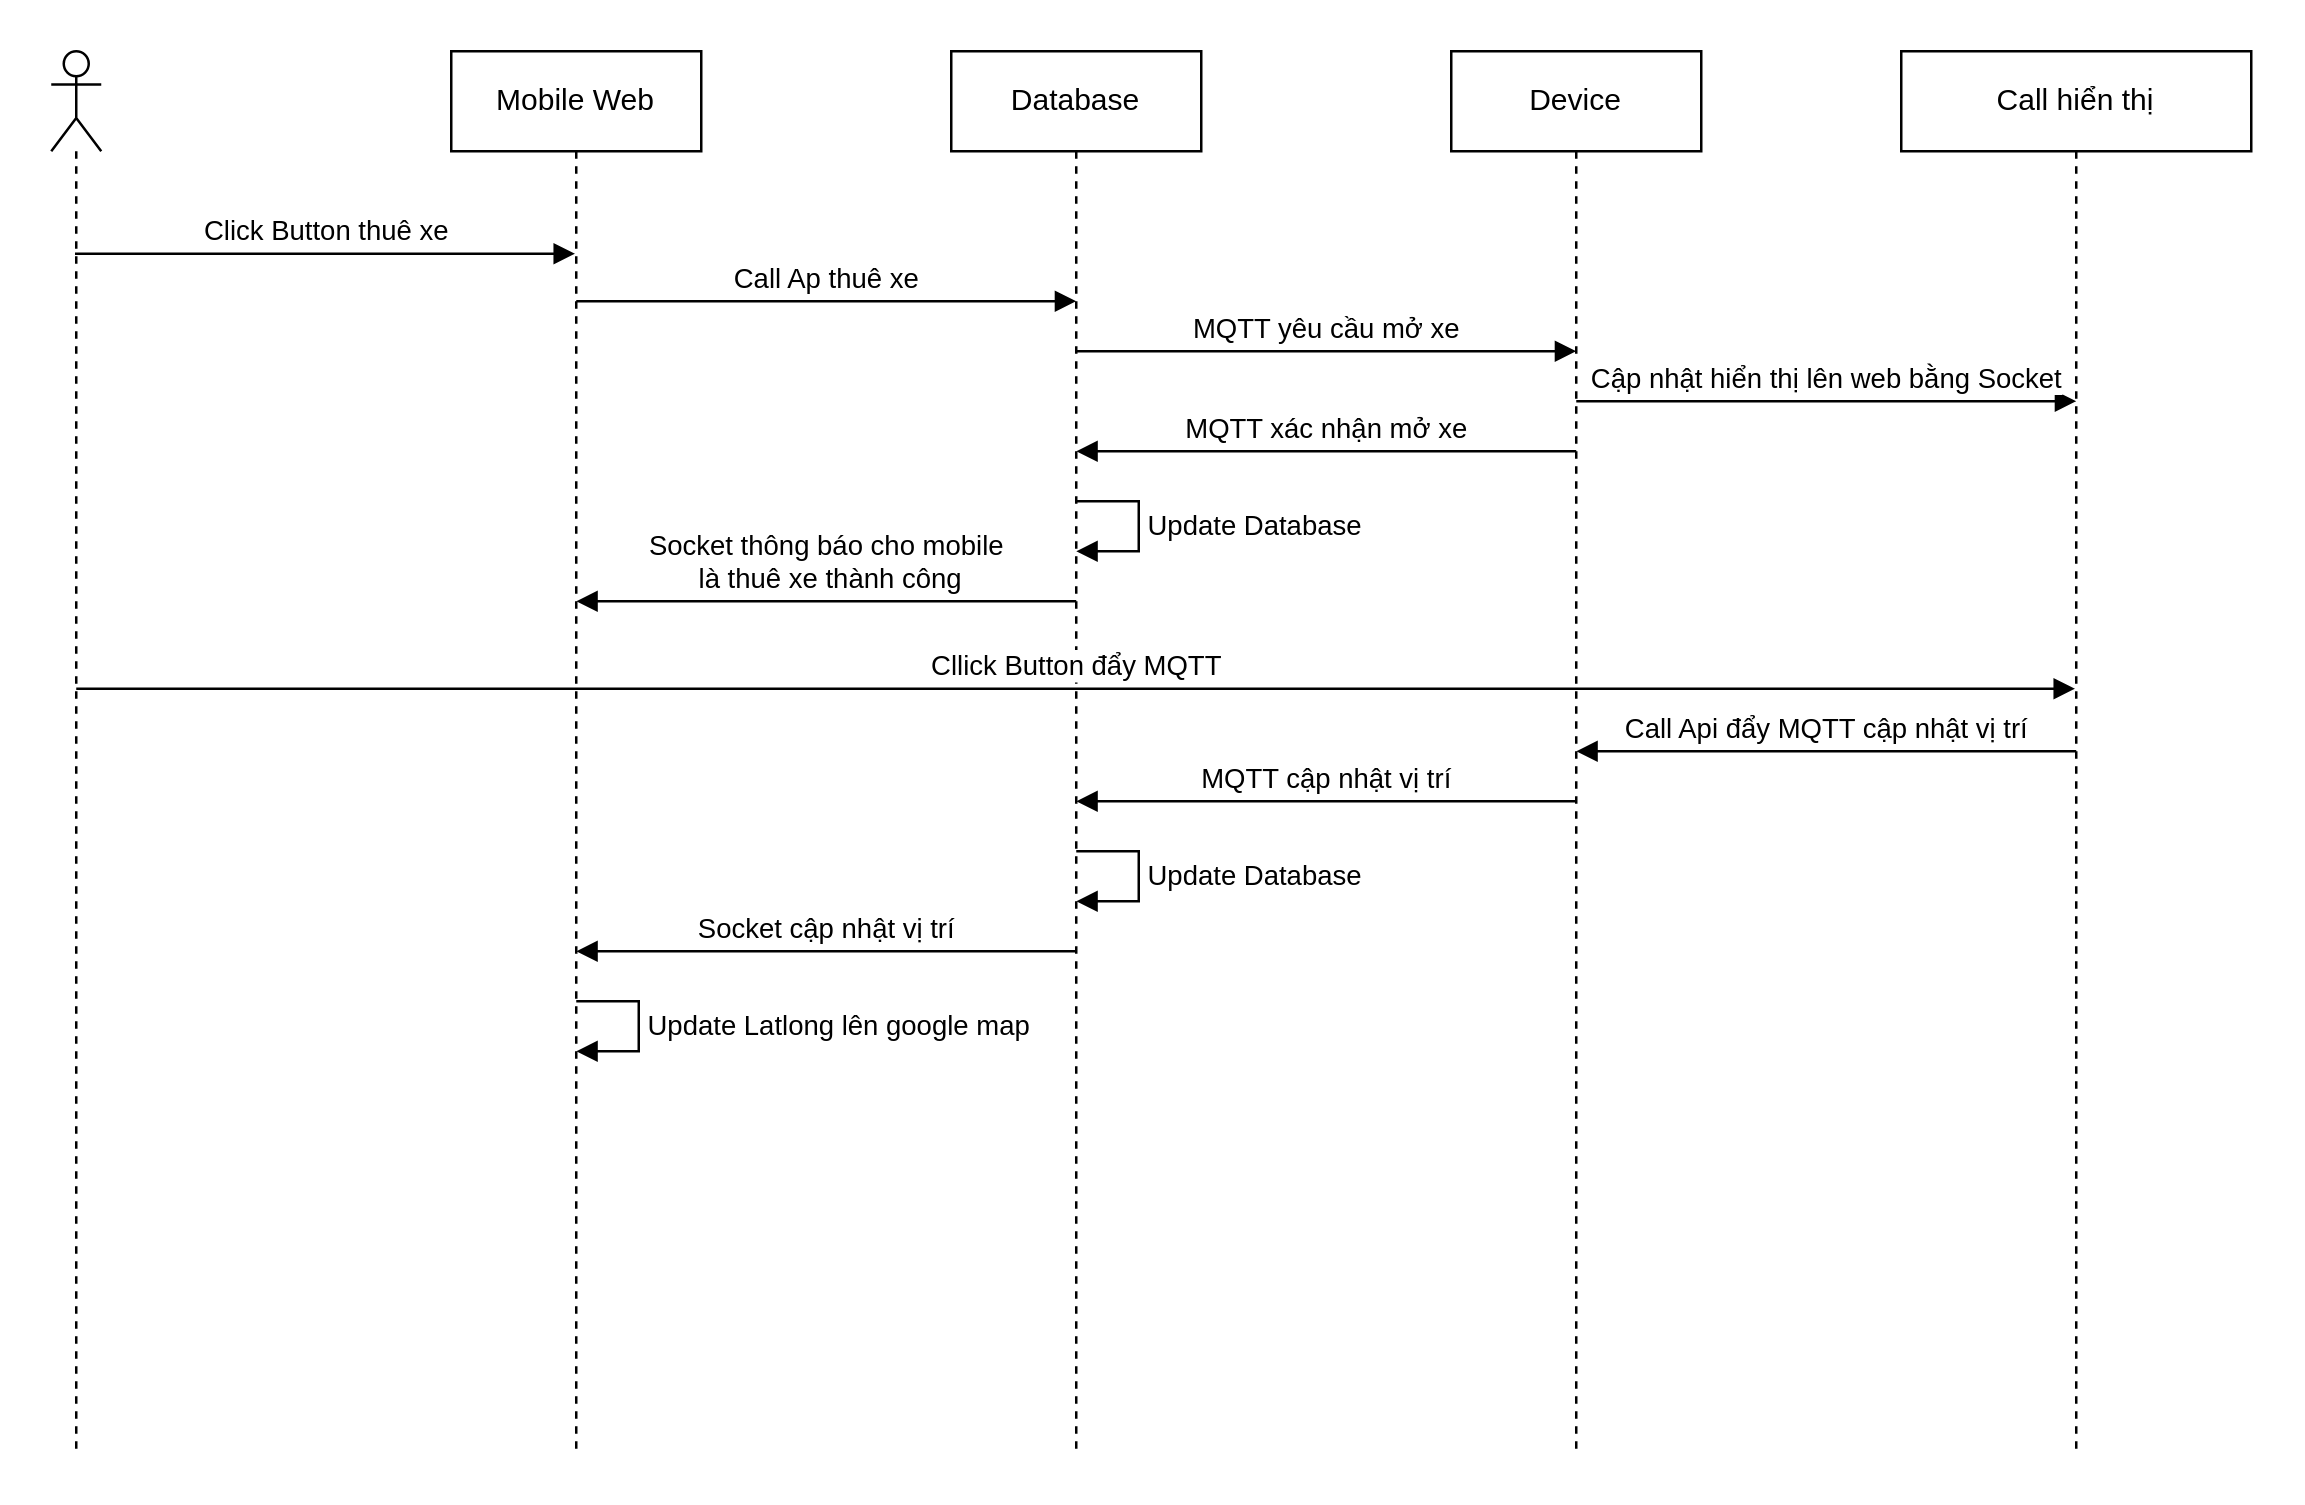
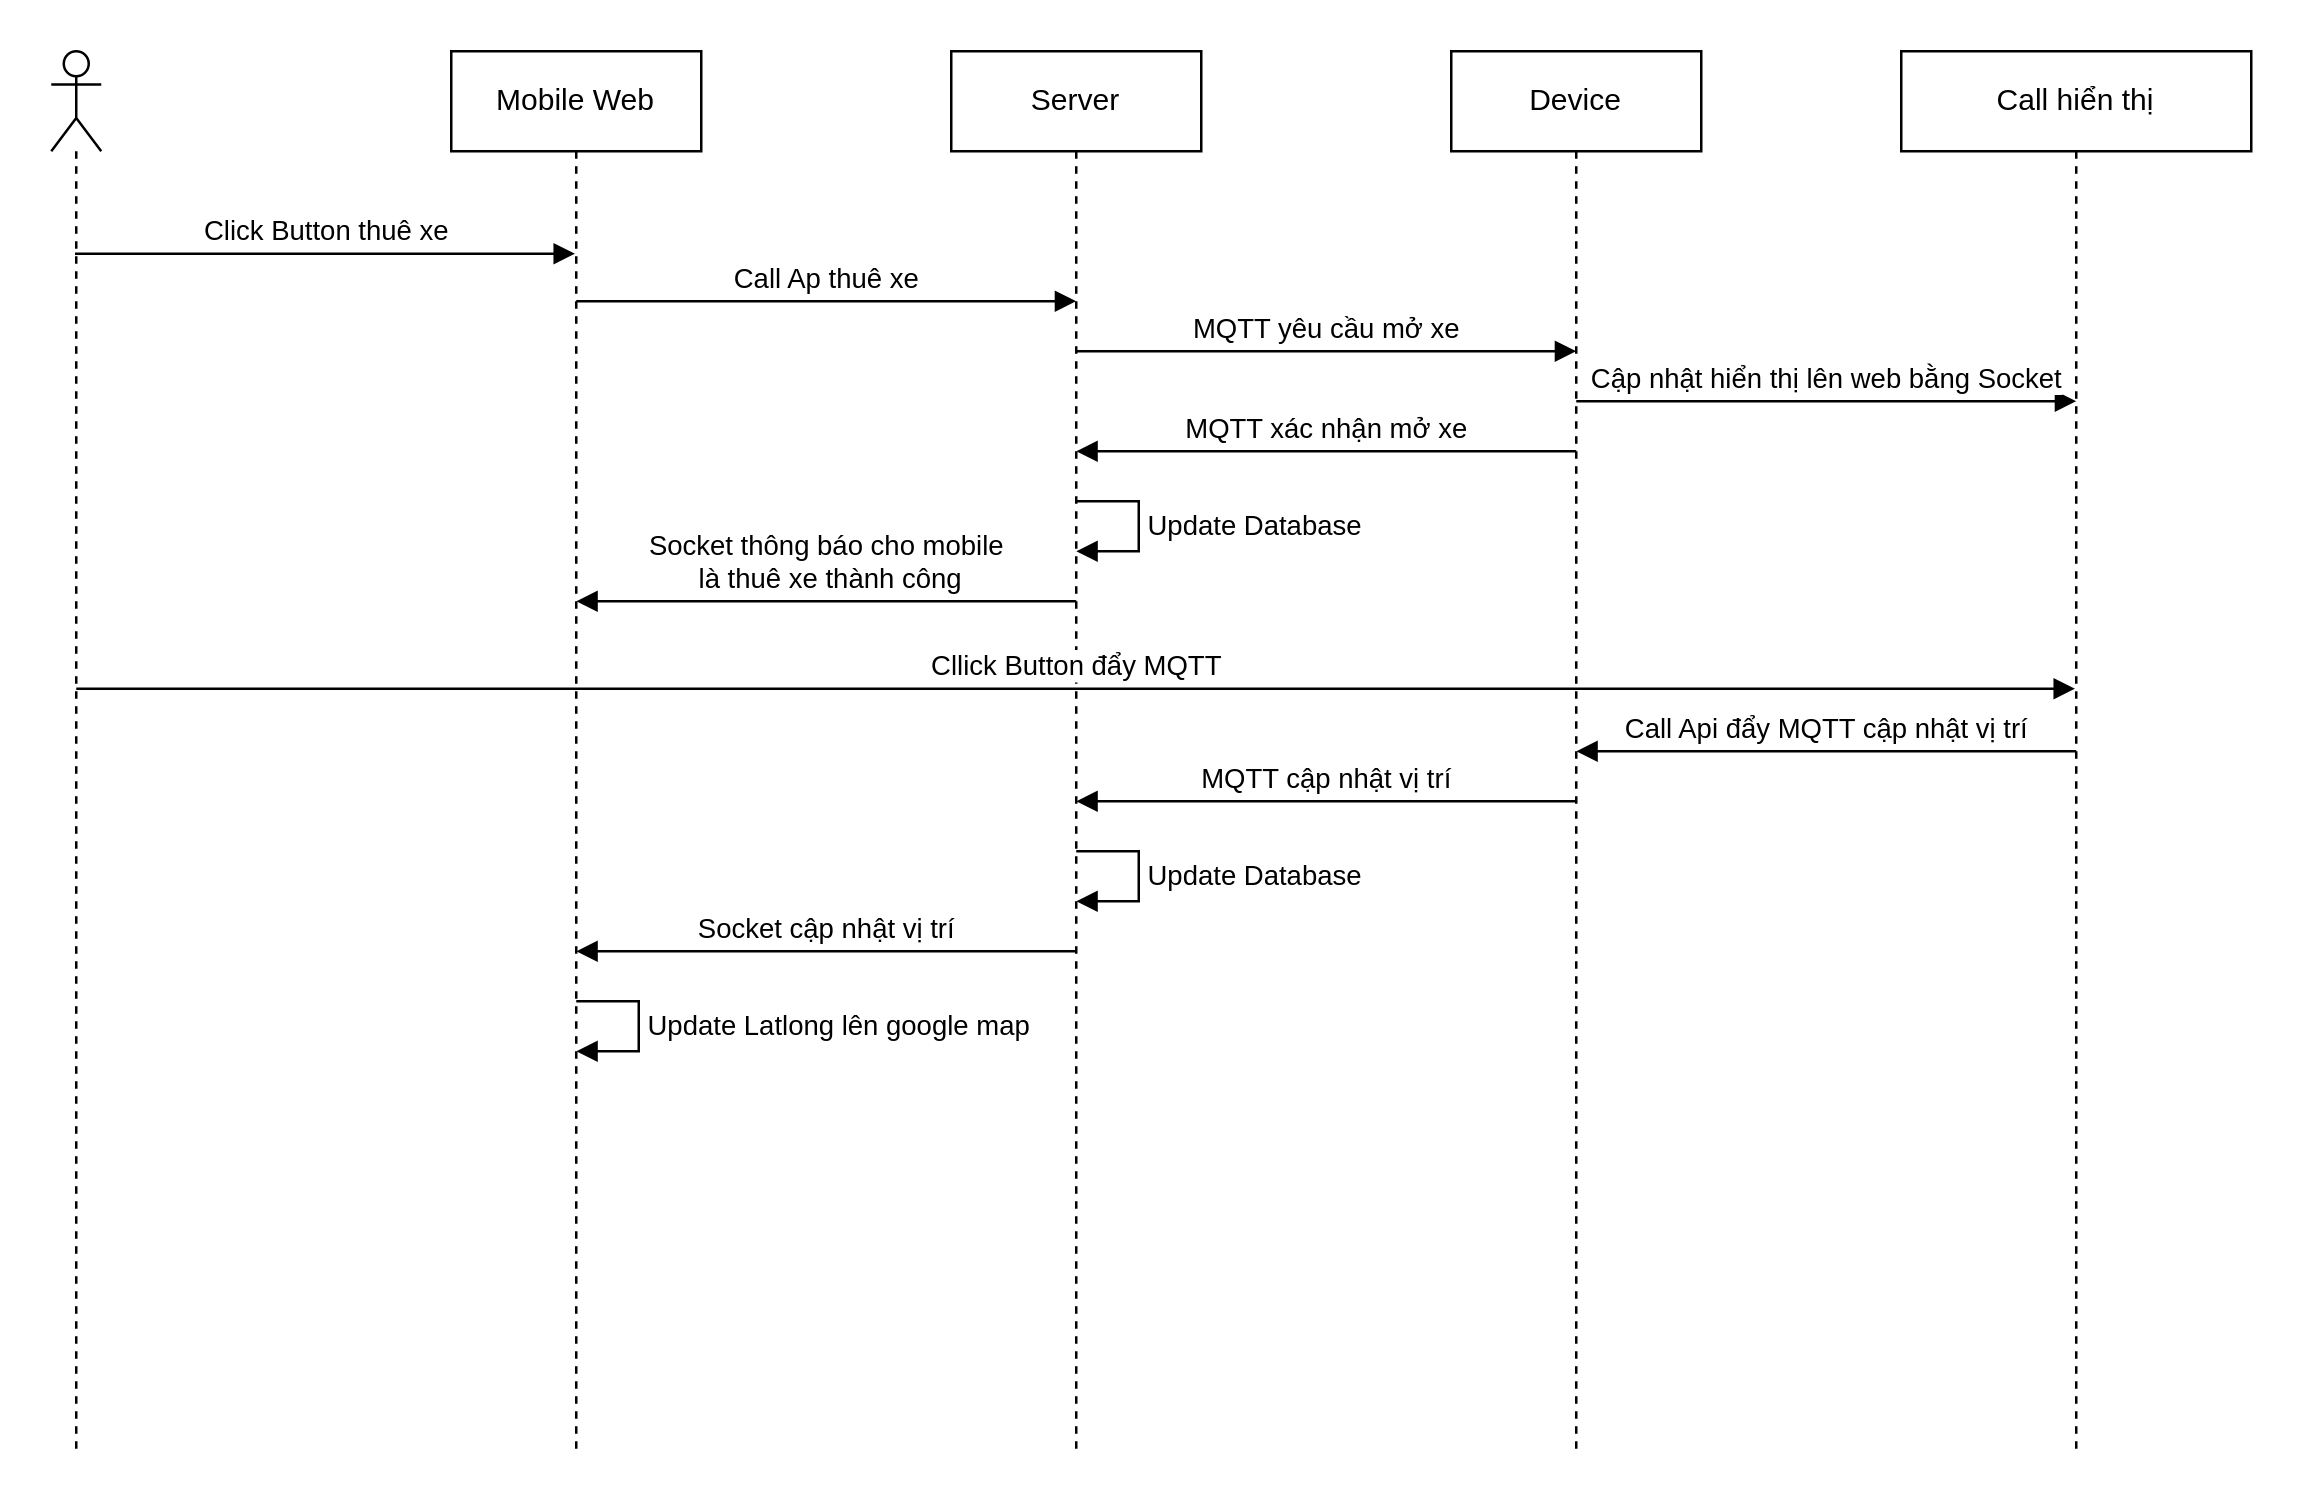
(1076, 101) -> (1076, 101)
